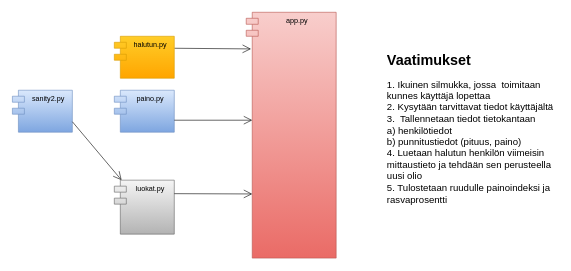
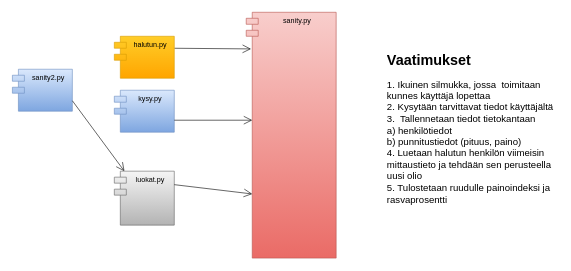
(297, 20) -> (297, 20)
(150, 98) -> (150, 98)
(42, 111) -> (42, 90)
(144, 207) -> (144, 198)
